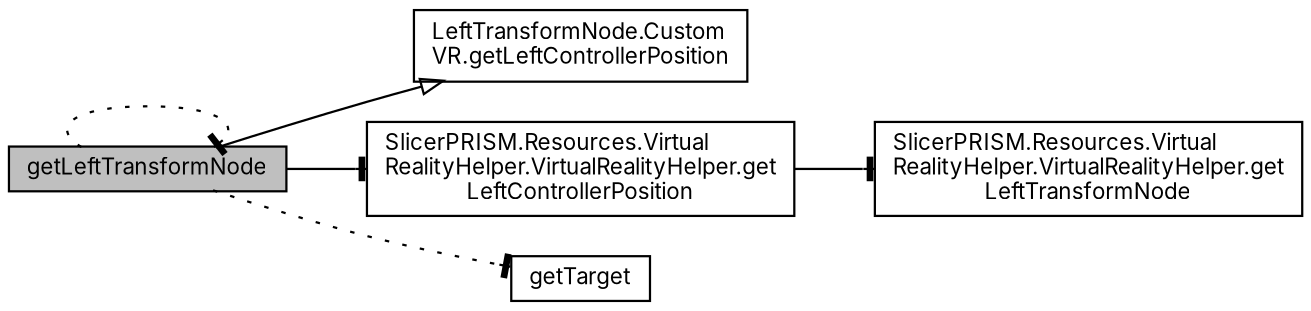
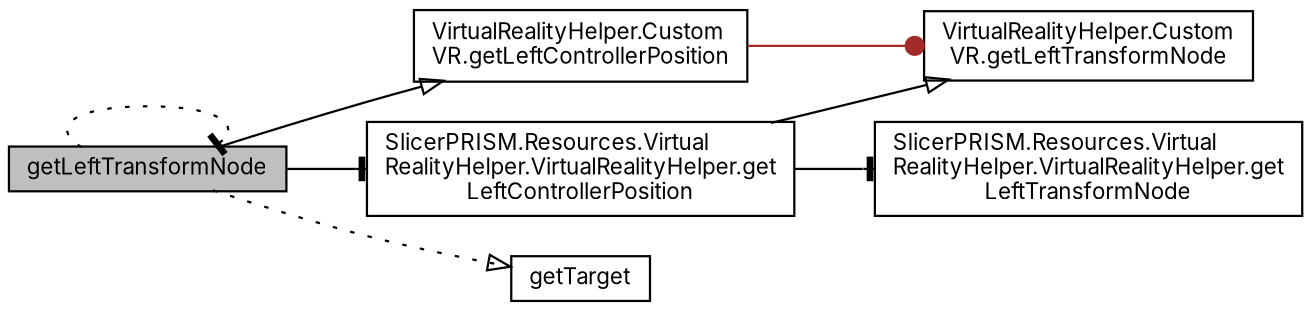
(581, 46) -> (581, 46)
none -> (1089, 46)
(355, 233) -> (355, 233)
